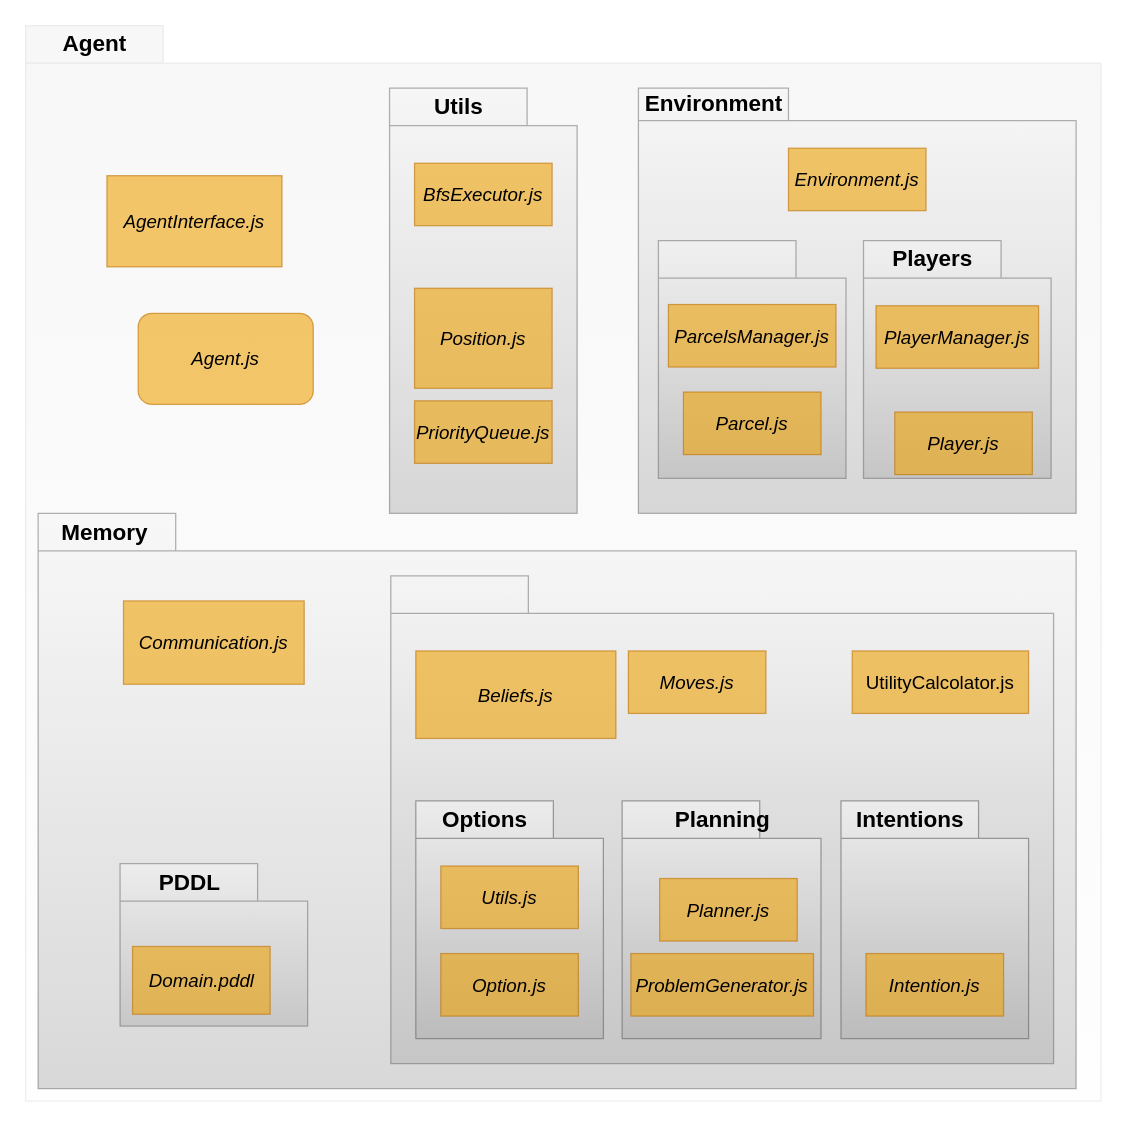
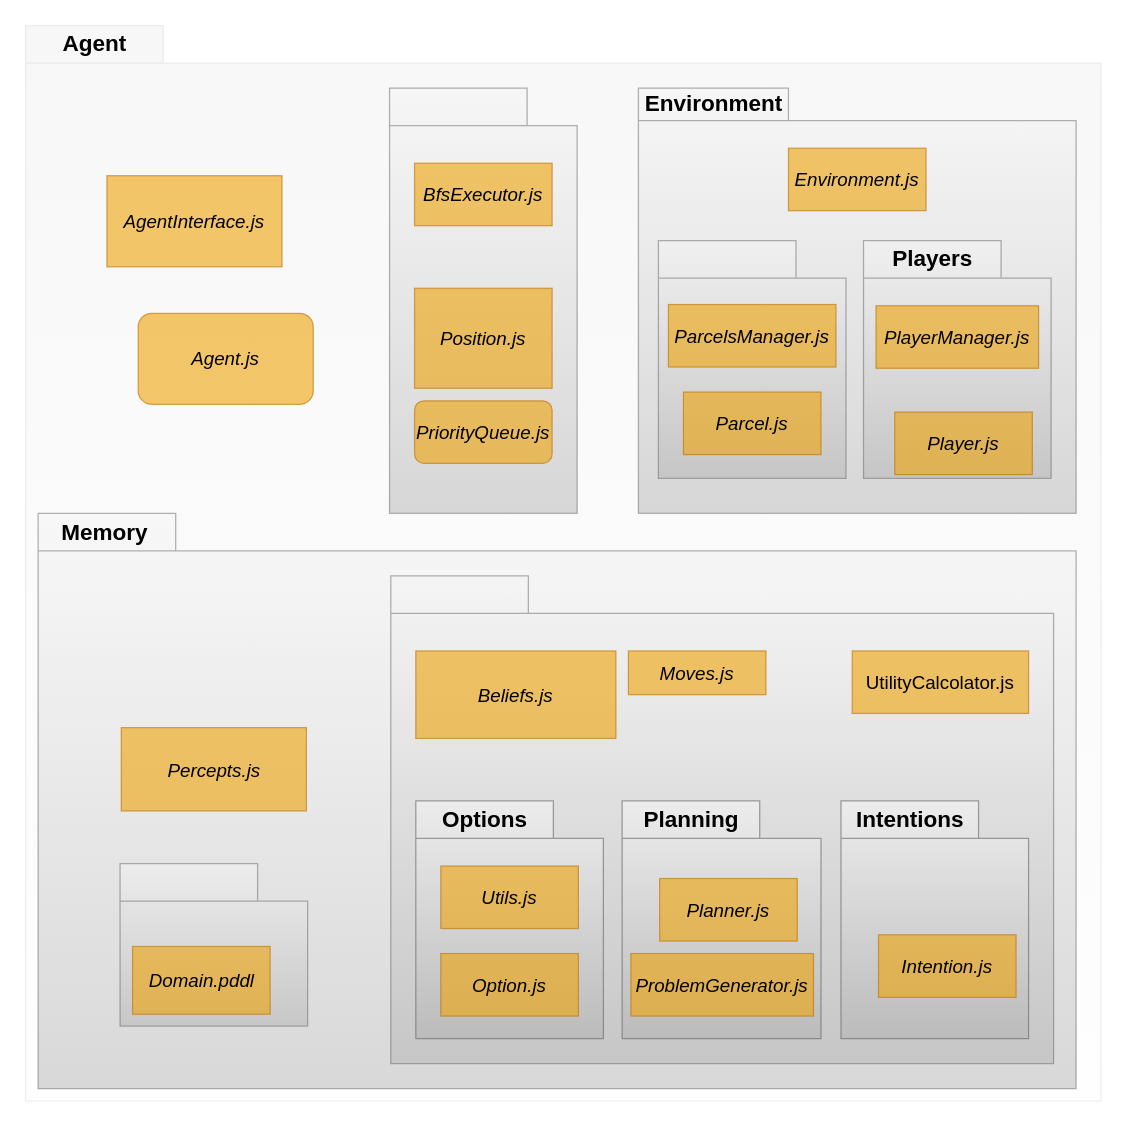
(458, 107) -> none
(483, 432) -> (483, 432)
(214, 642) -> none
(697, 682) -> (697, 673)
none -> (214, 769)
(722, 819) -> (691, 819)
(189, 883) -> none
(934, 984) -> (947, 966)
